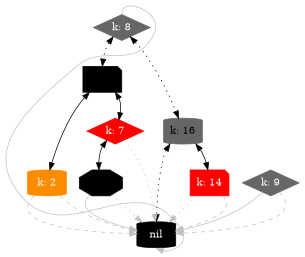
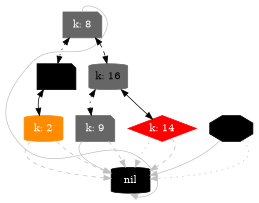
(122, 28) -> (82, 25)
(158, 75) -> (103, 50)
(115, 131) -> none
(159, 182) -> (90, 102)
(210, 183) -> (162, 128)
(271, 183) -> (95, 128)
